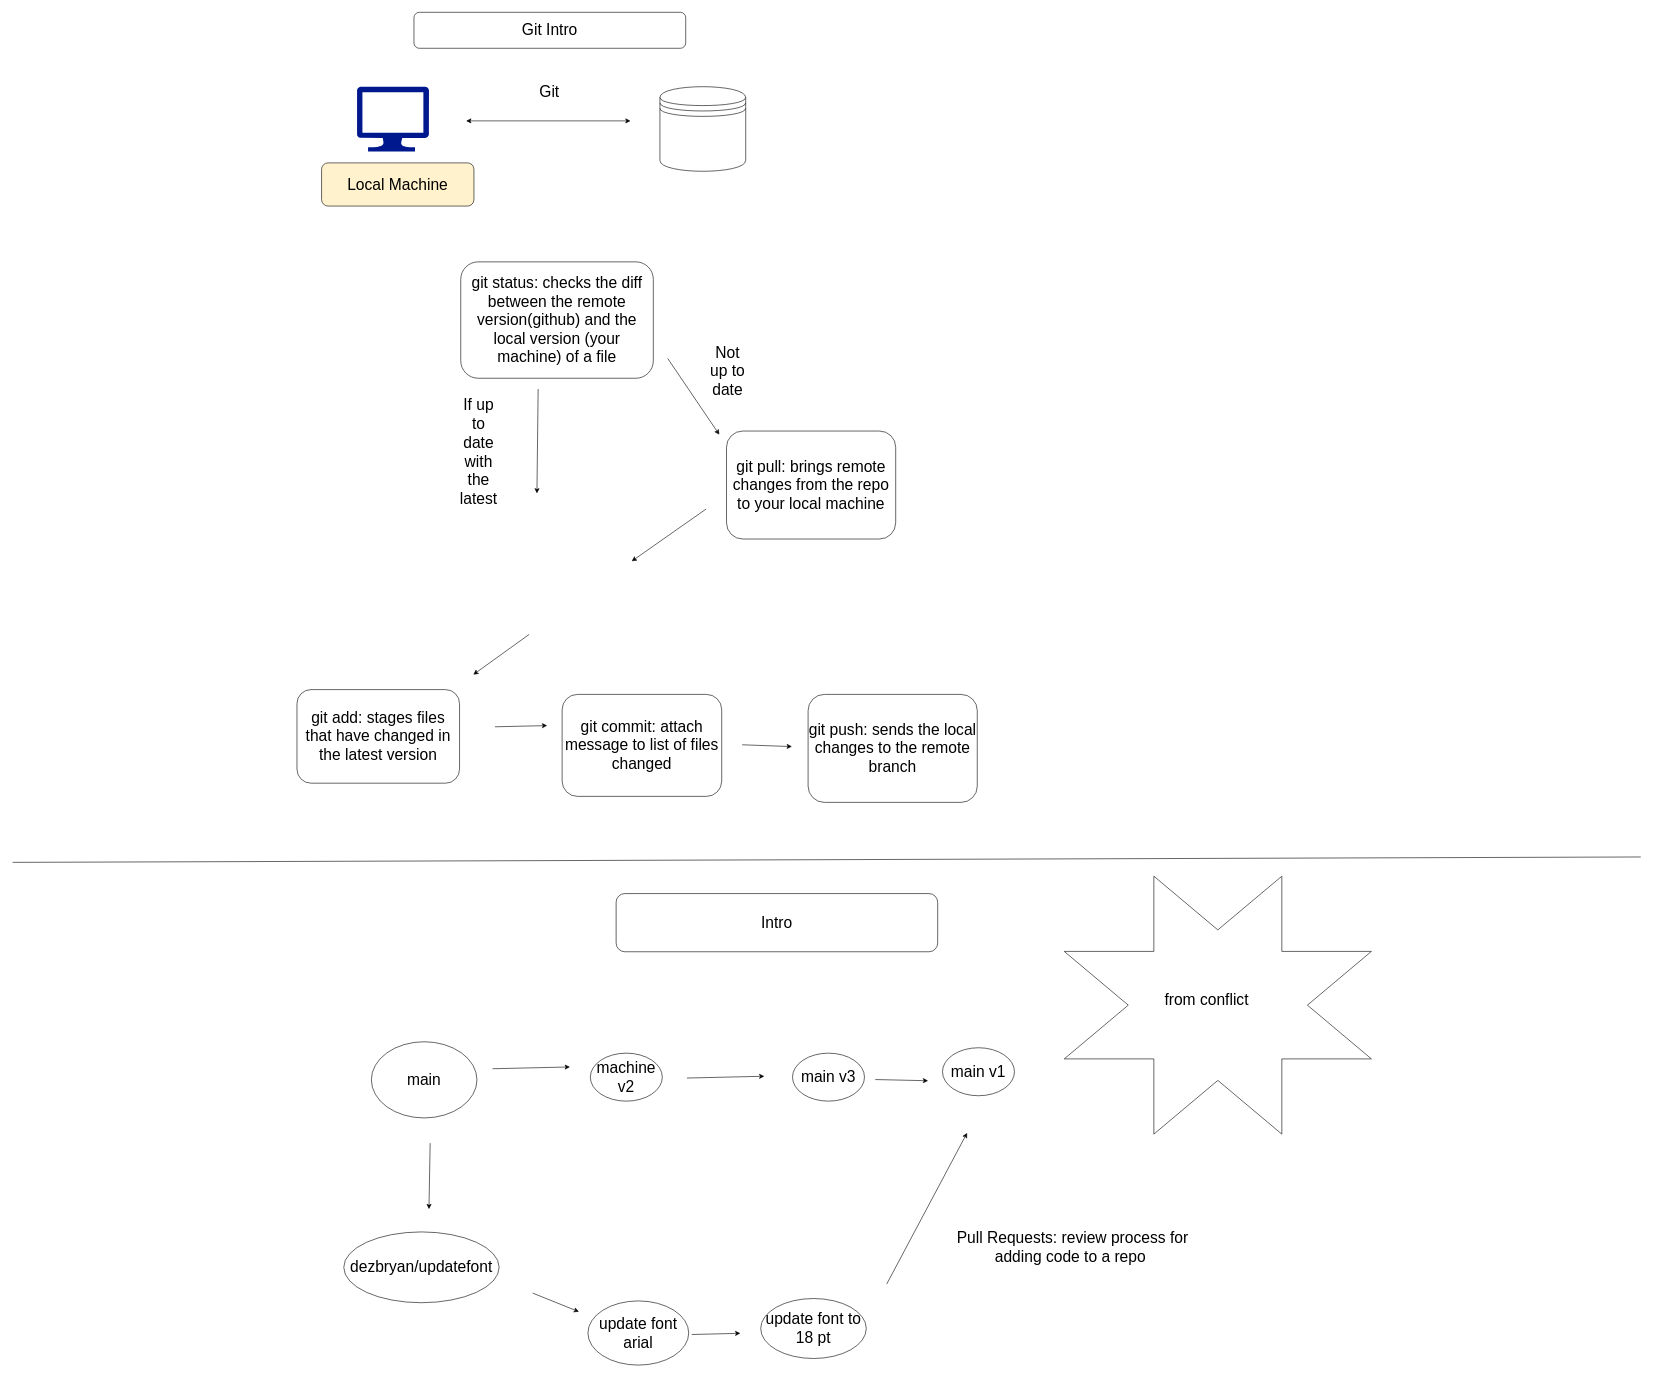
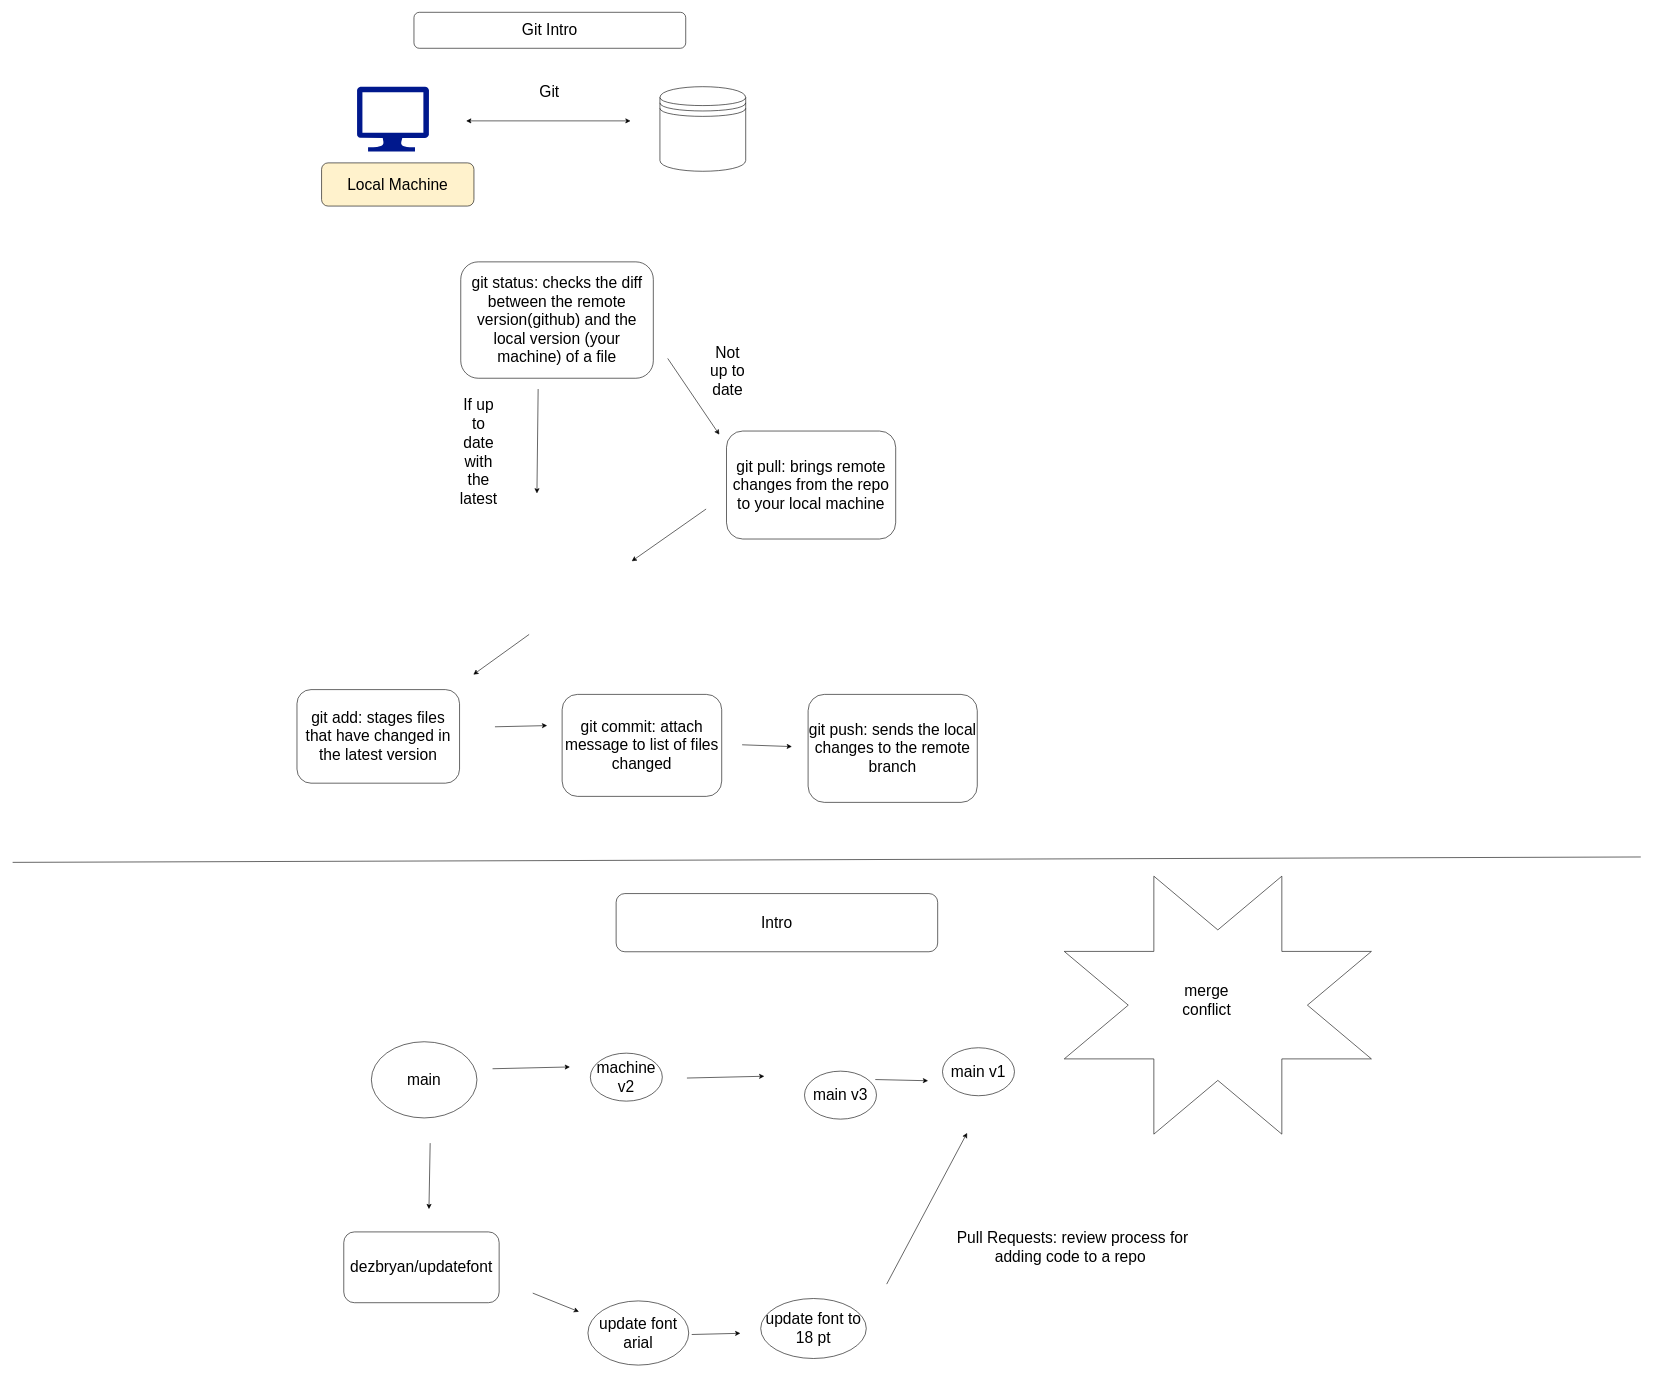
(1207, 1001) -> (1207, 1001)
(828, 1077) -> (840, 1095)
(421, 1268) -> (421, 1268)
